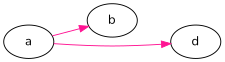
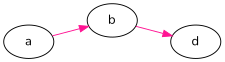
(108, 46) -> (150, 30)
